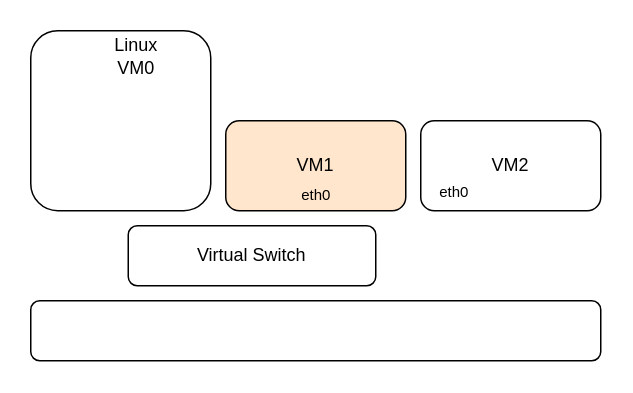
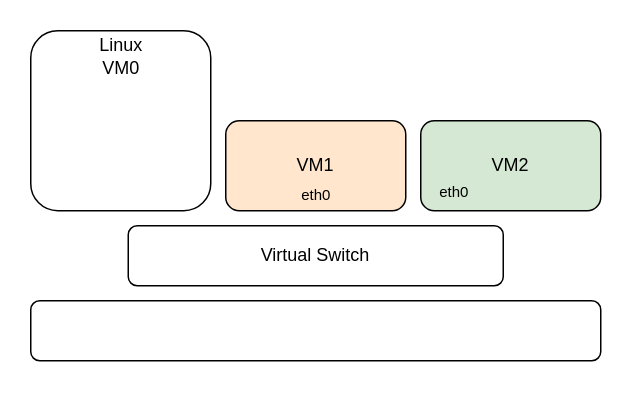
(136, 56) -> (121, 56)
(511, 166) -> (511, 166)
(252, 256) -> (316, 256)
